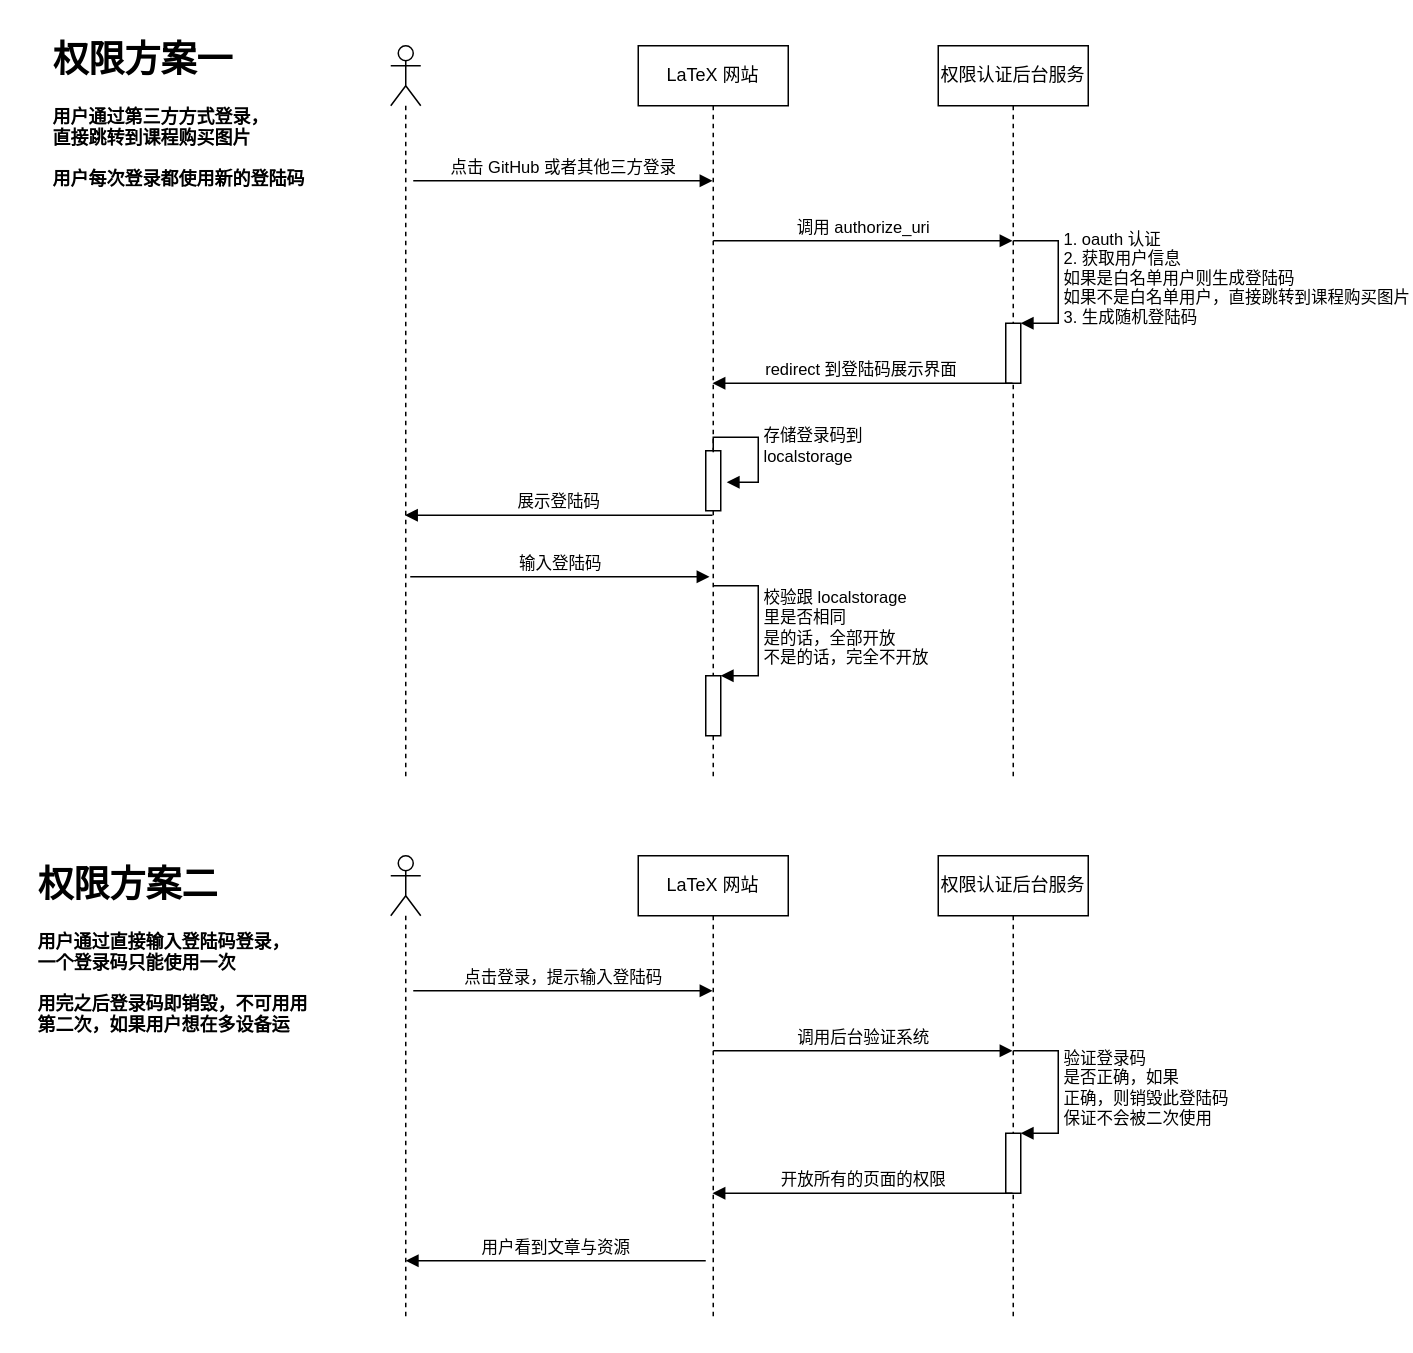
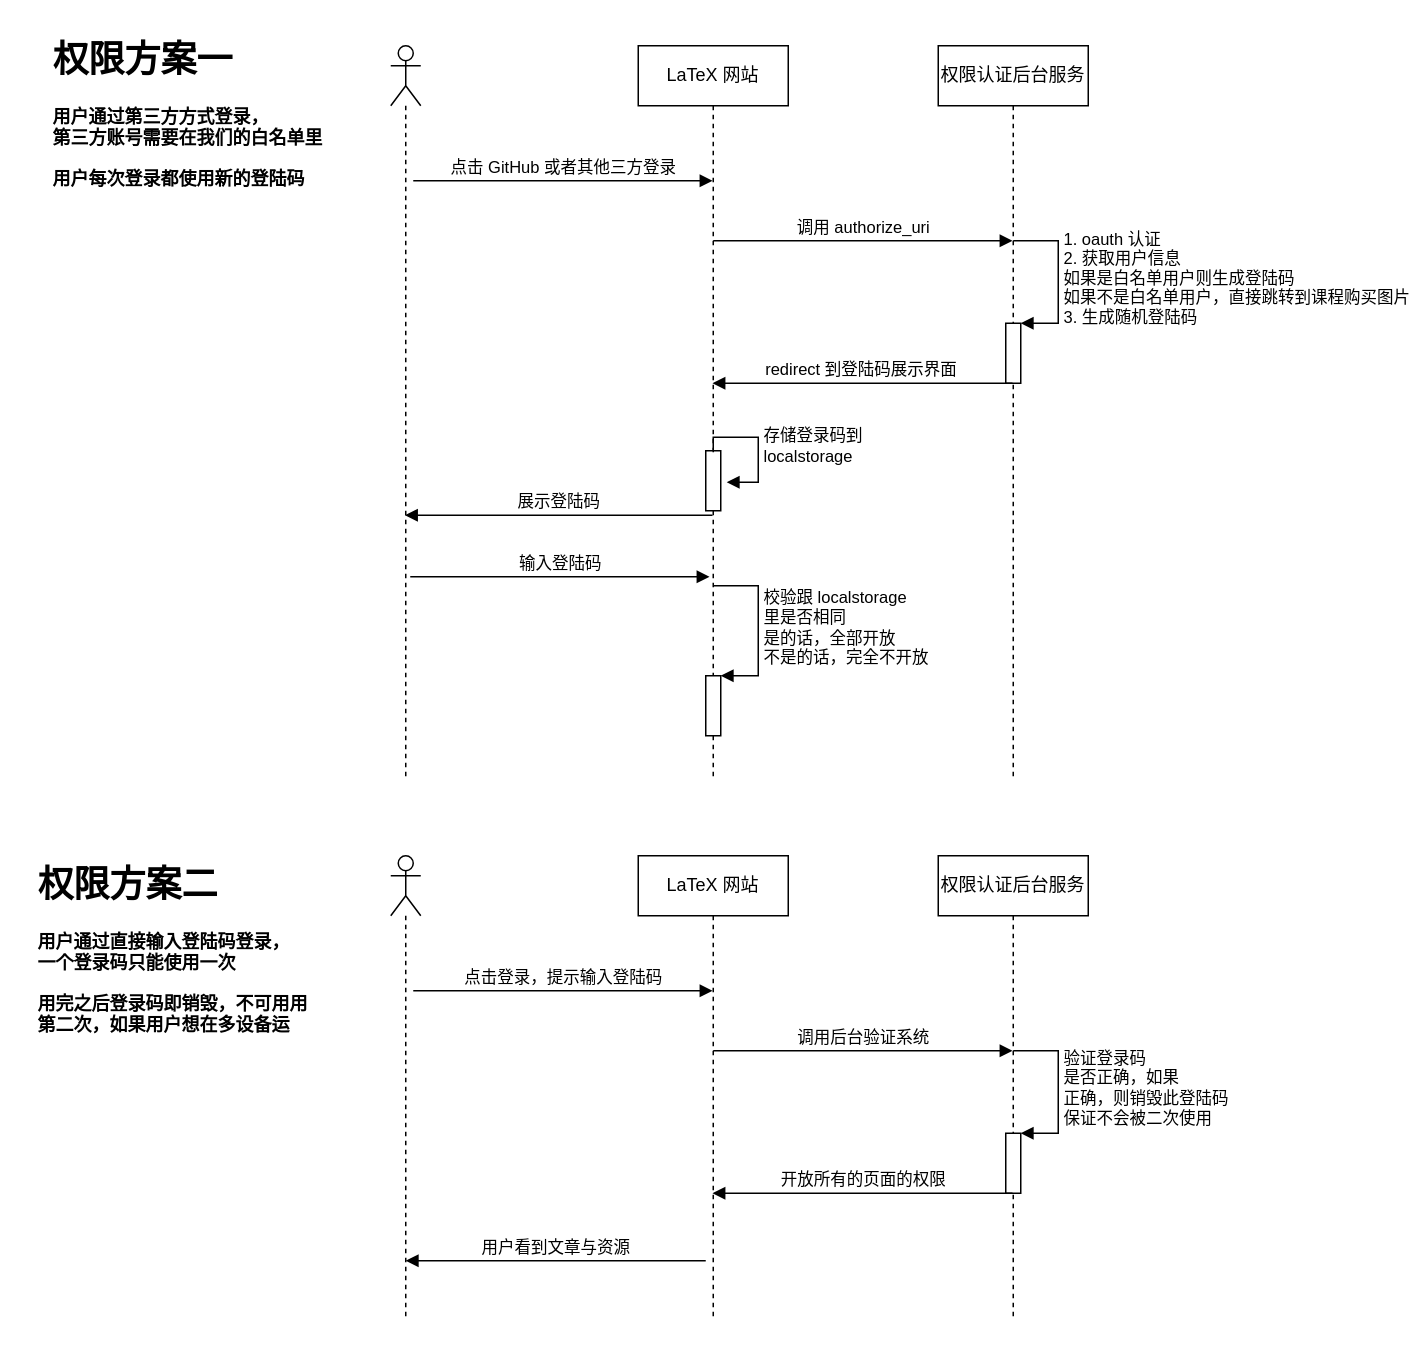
(179, 59) -> (188, 59)
